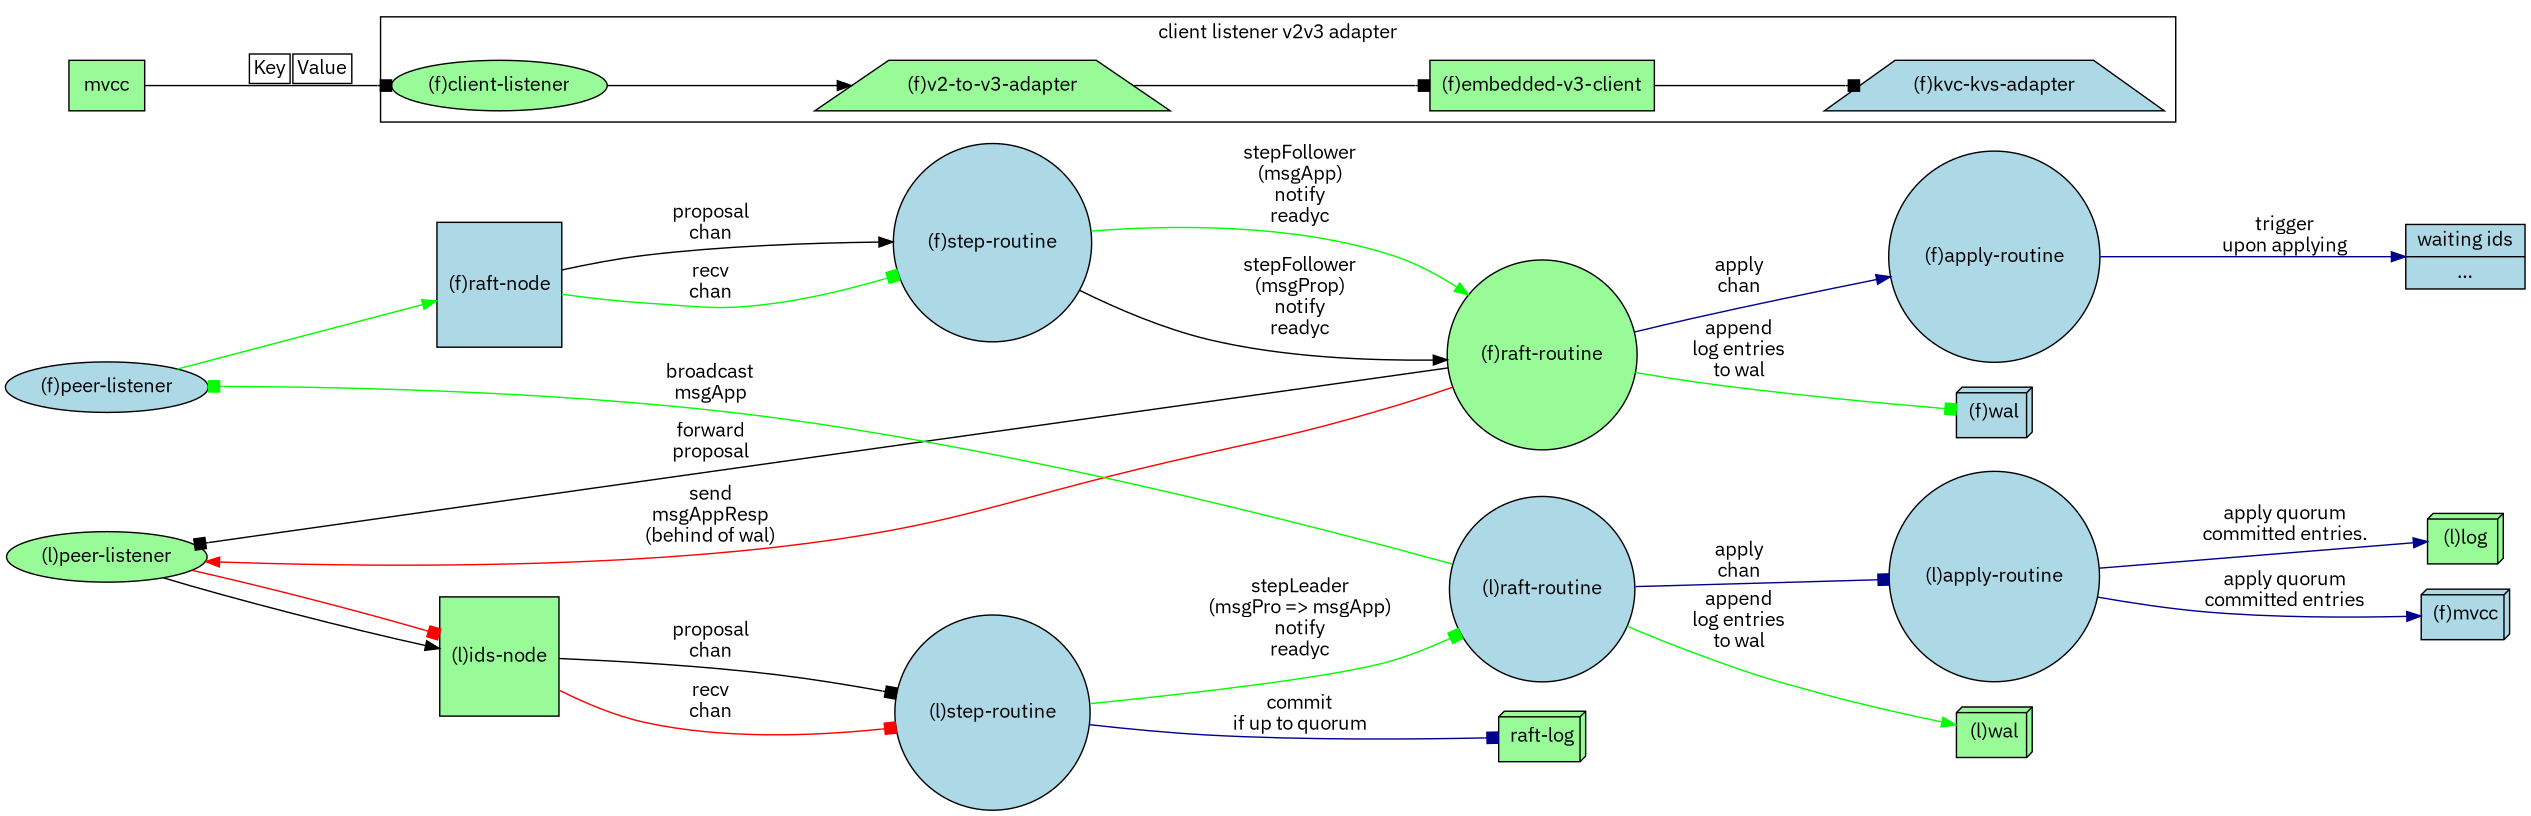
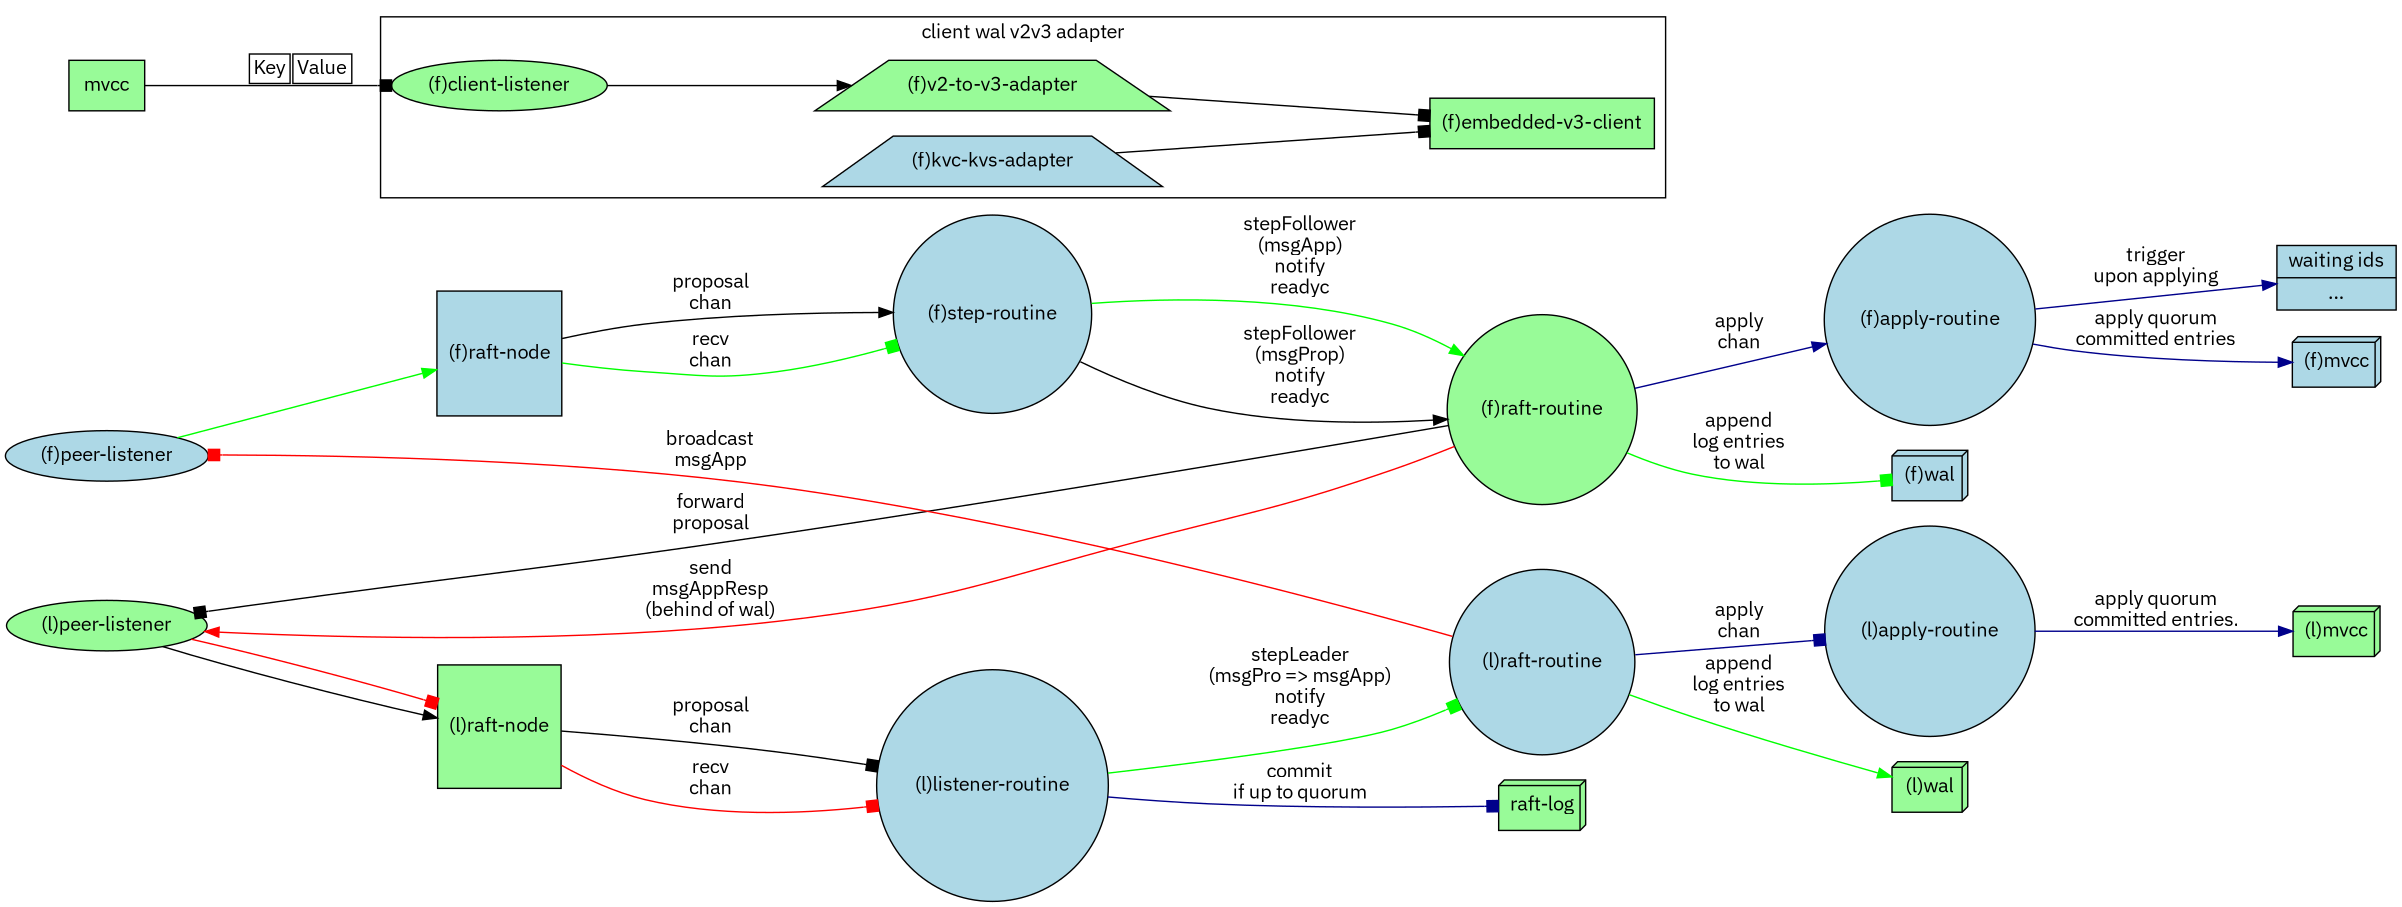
(1278, 33) -> (1023, 33)
(1750, 86) -> (1266, 142)
(844, 428) -> (844, 497)
(2465, 539) -> (2336, 631)
(2251, 615) -> (2155, 358)
(499, 656) -> (499, 727)
(992, 713) -> (992, 786)
